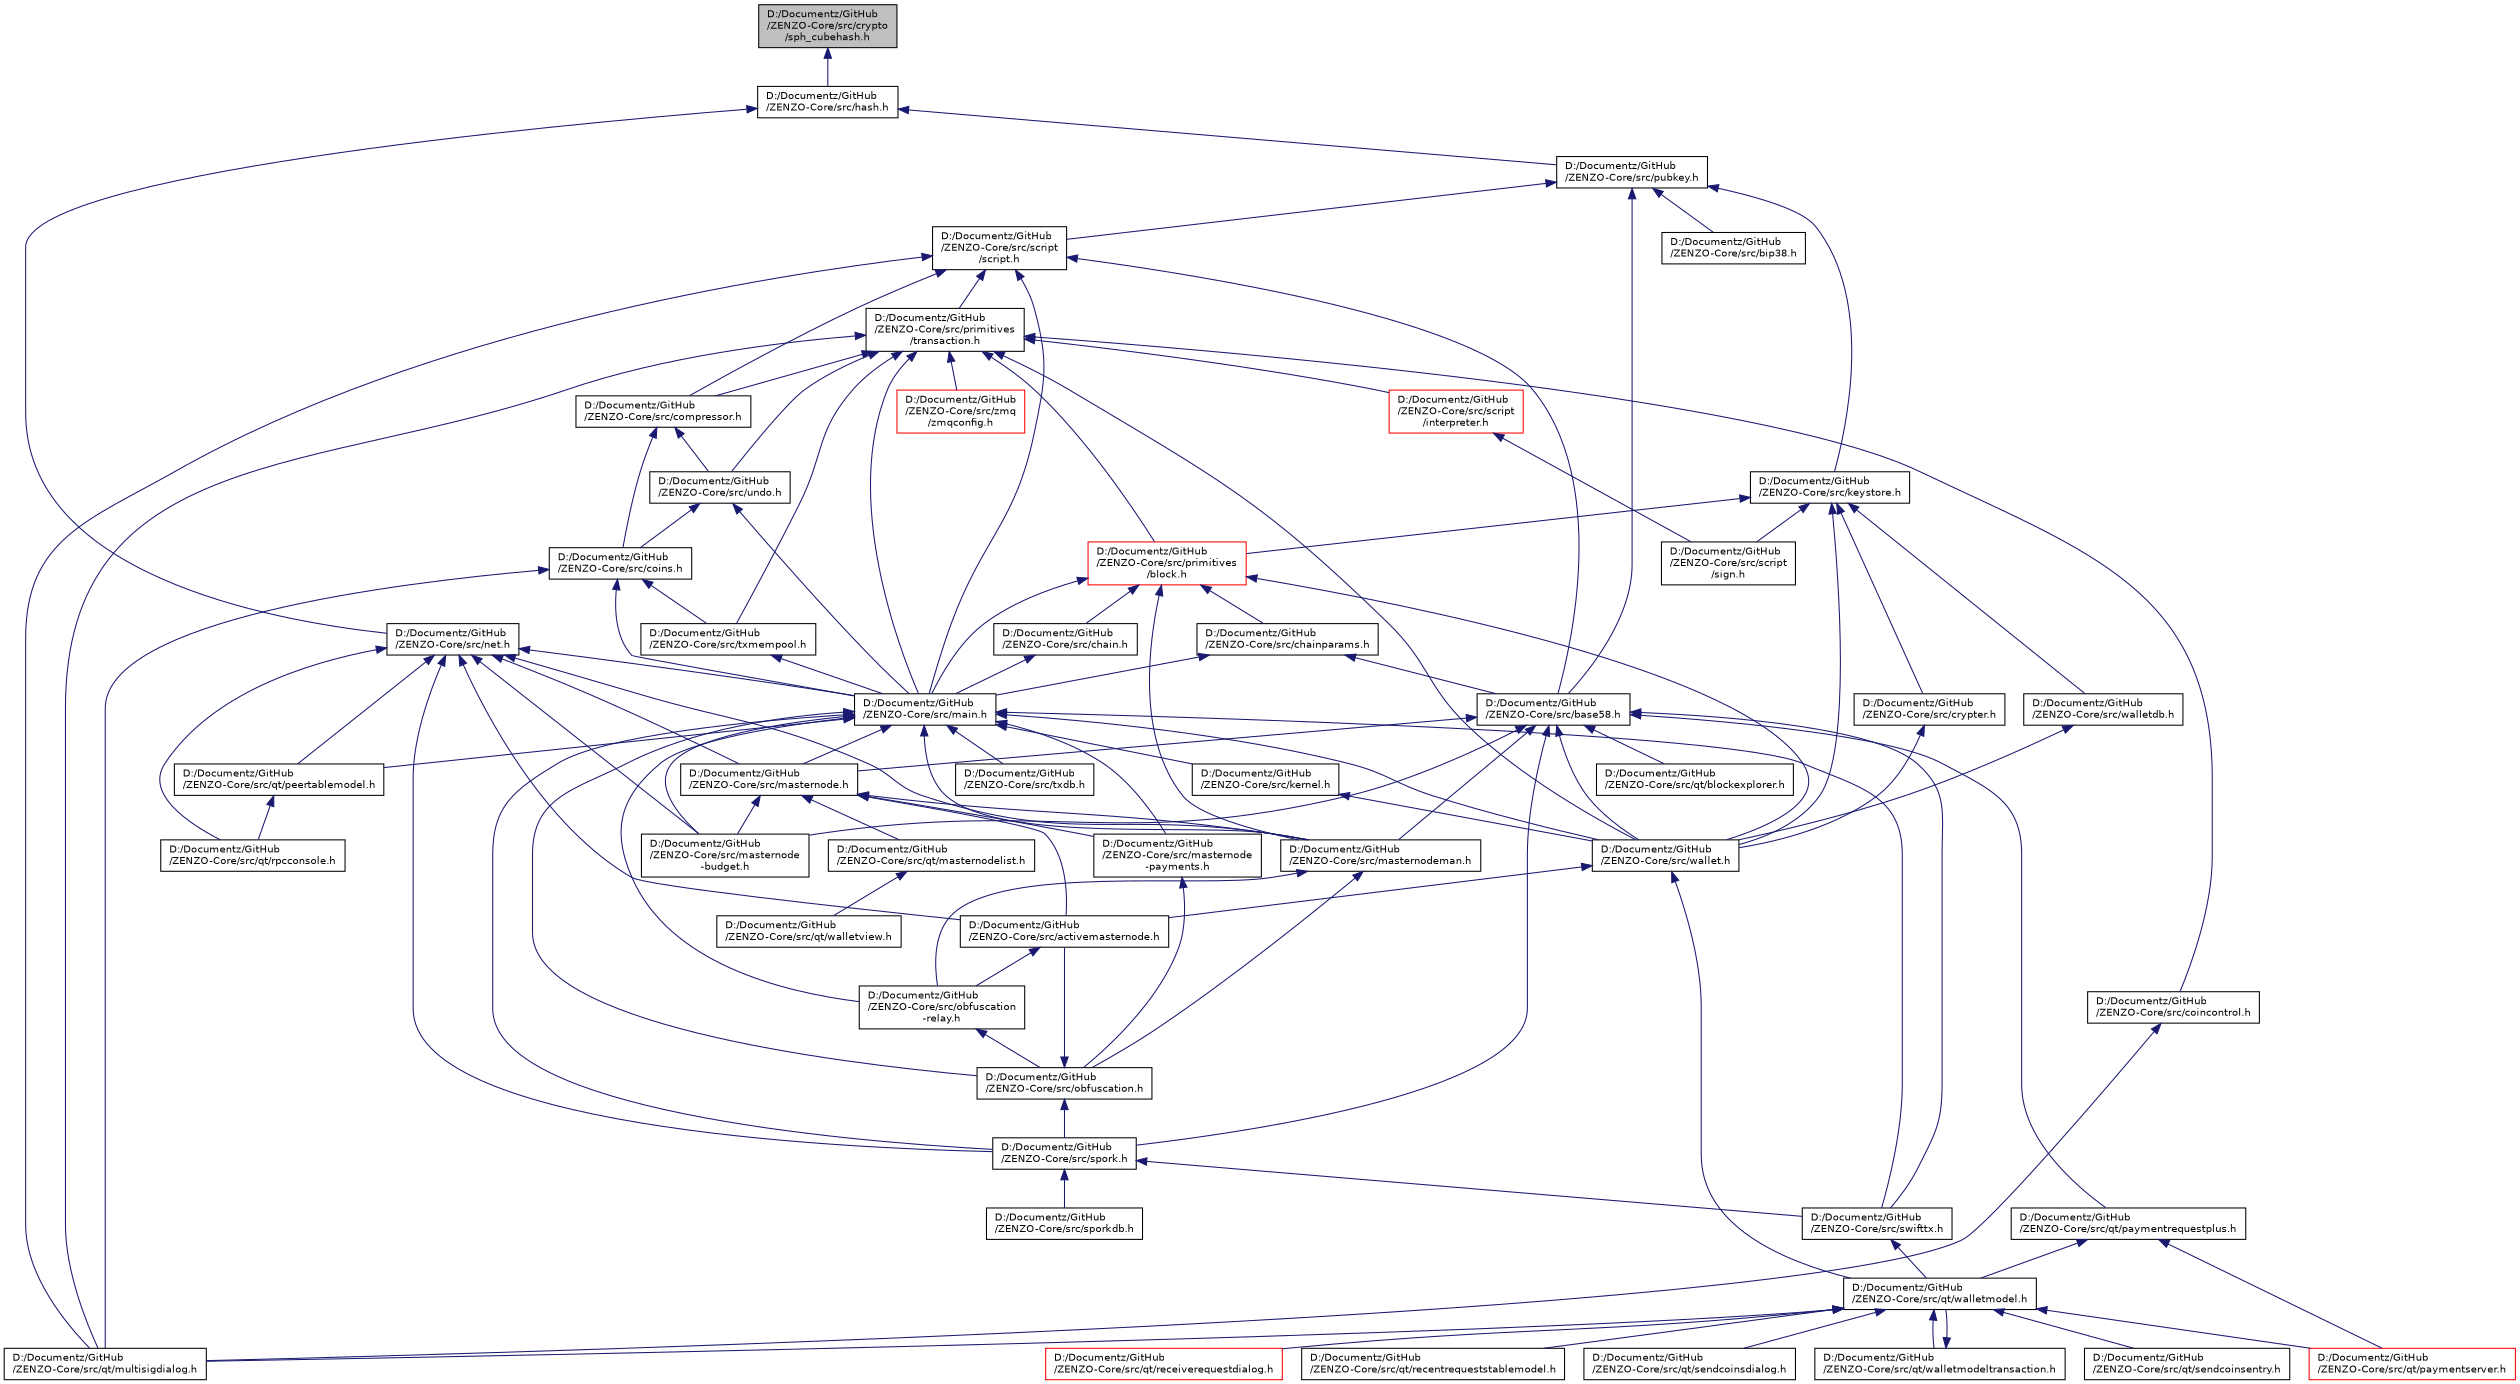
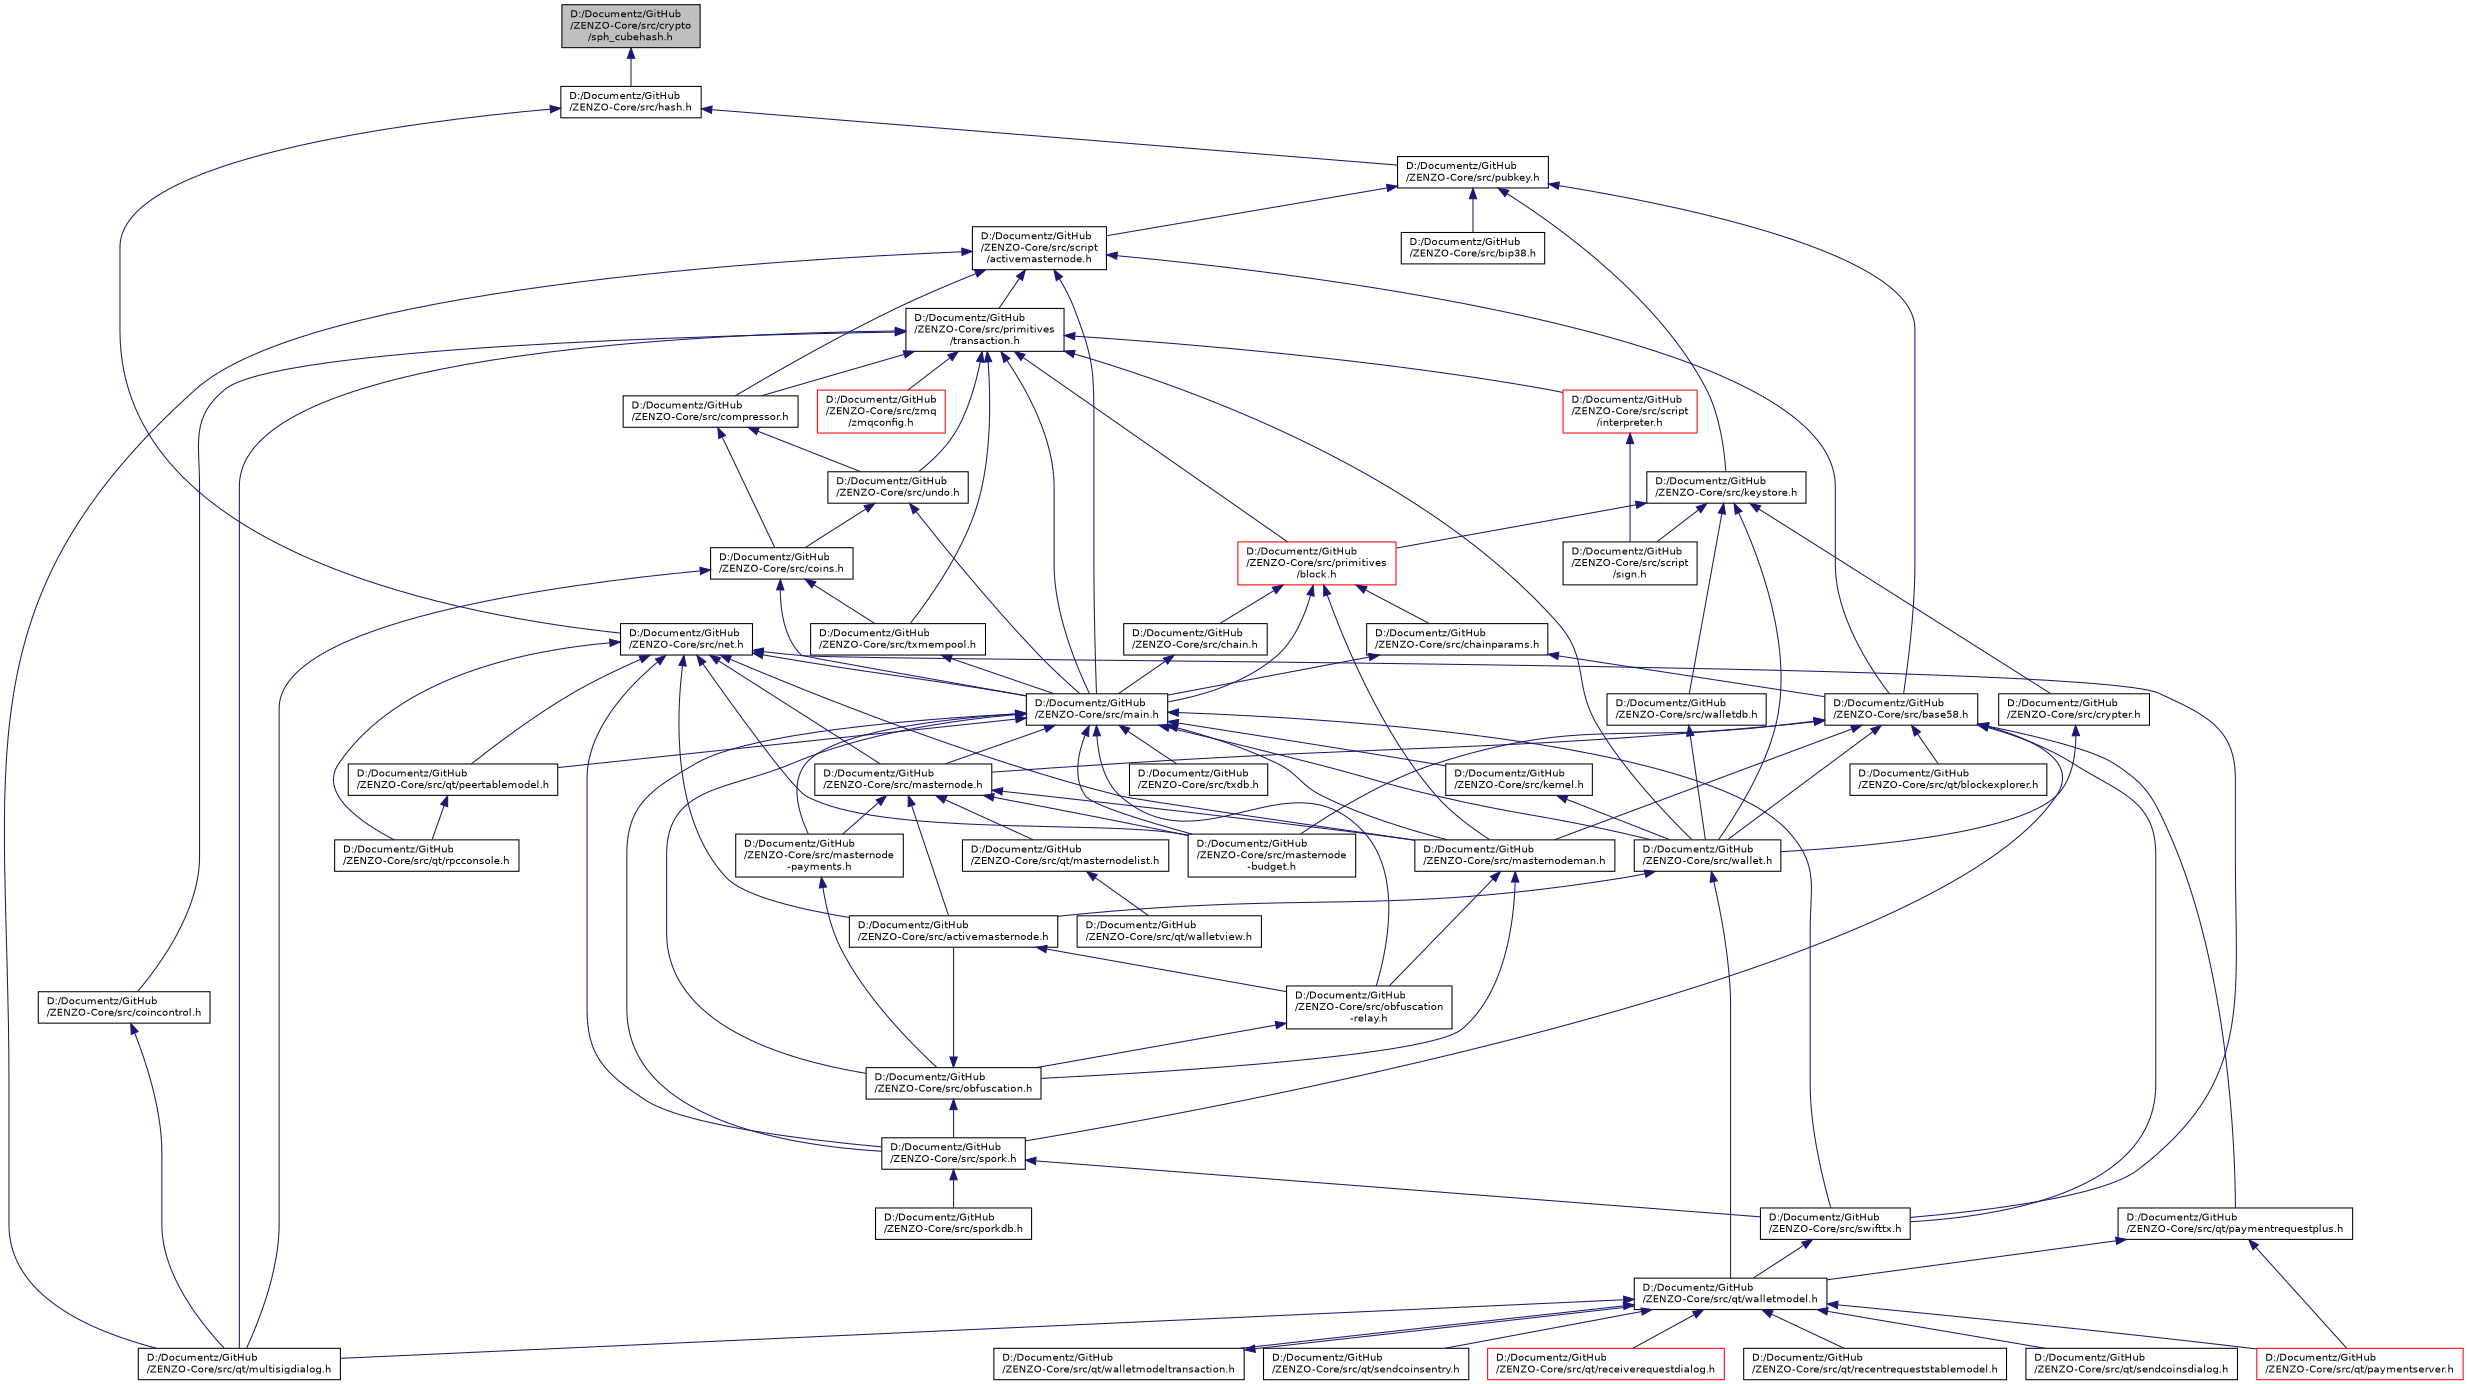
(1000, 248) -> (1039, 248)
(1586, 652) -> none
none -> (1852, 673)
